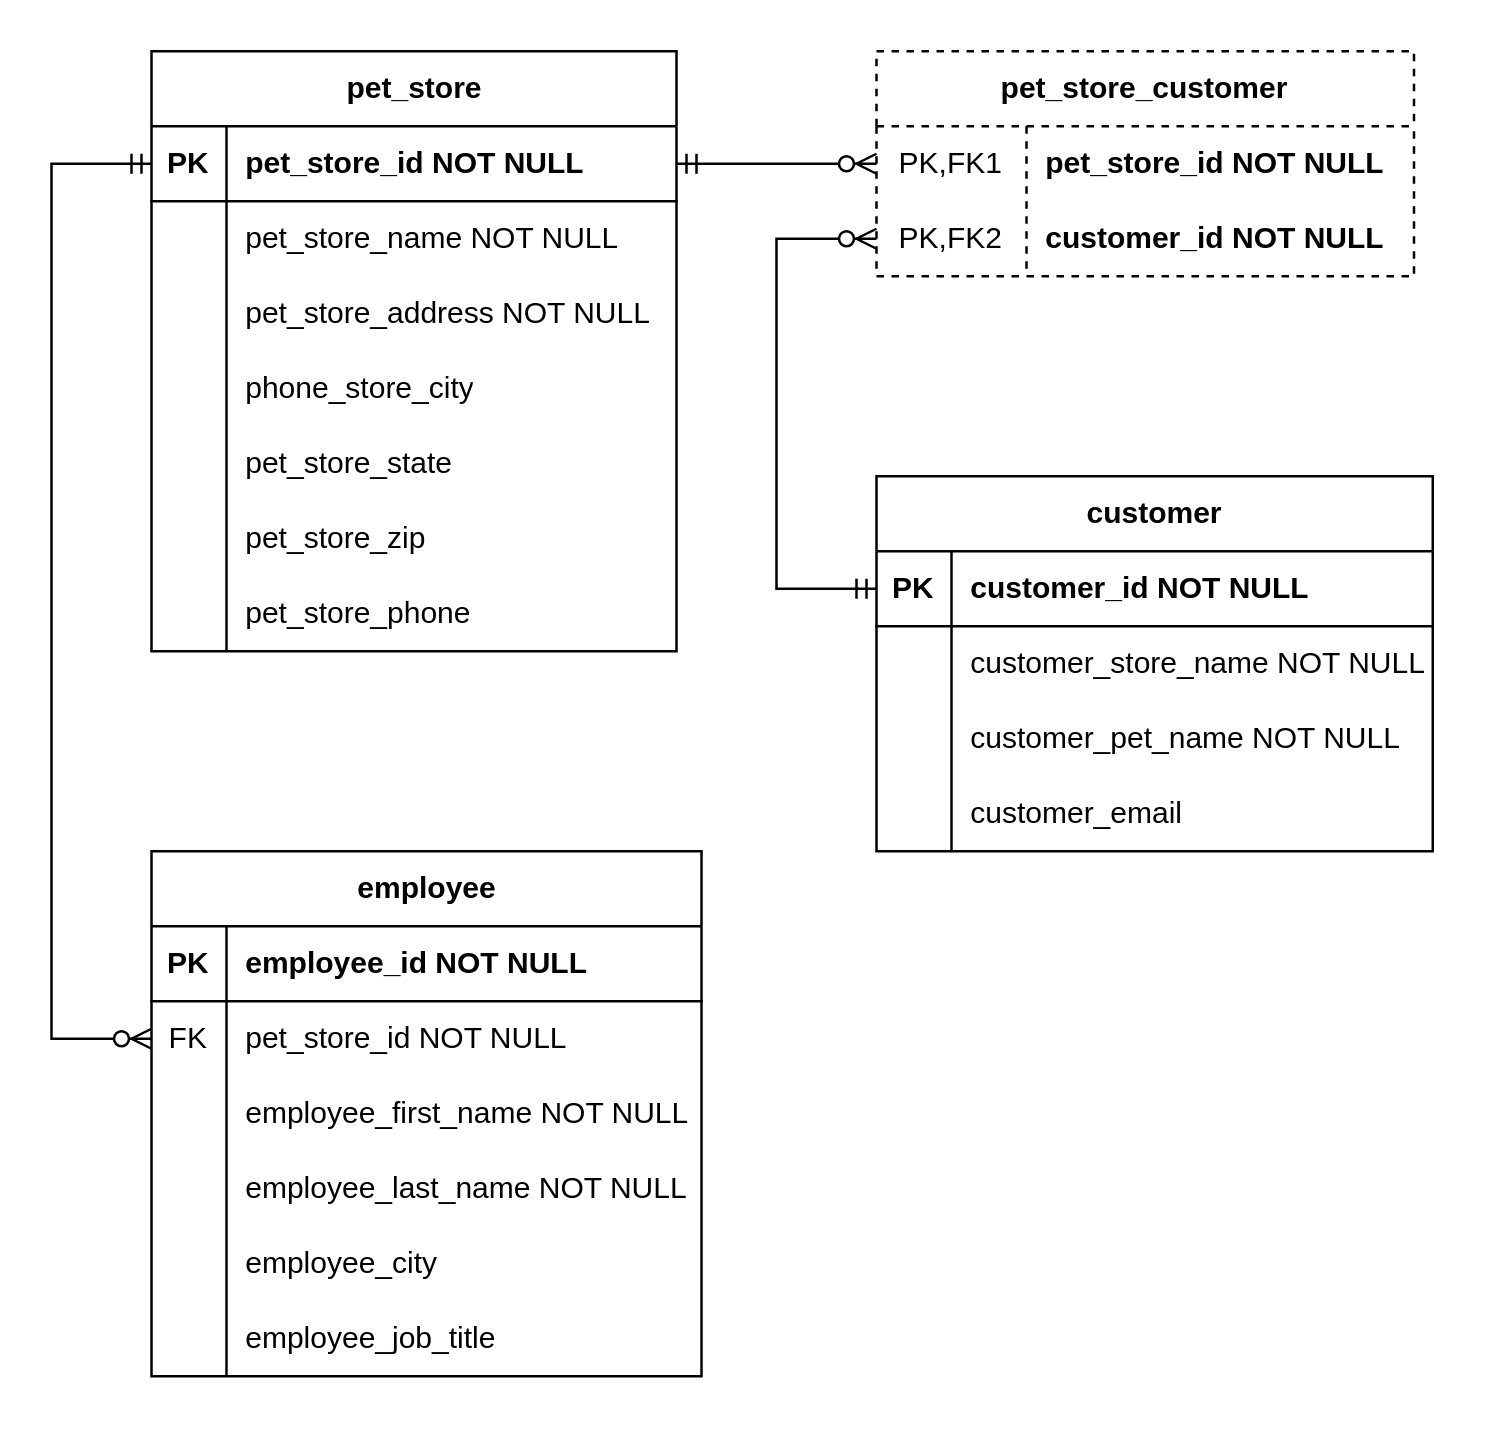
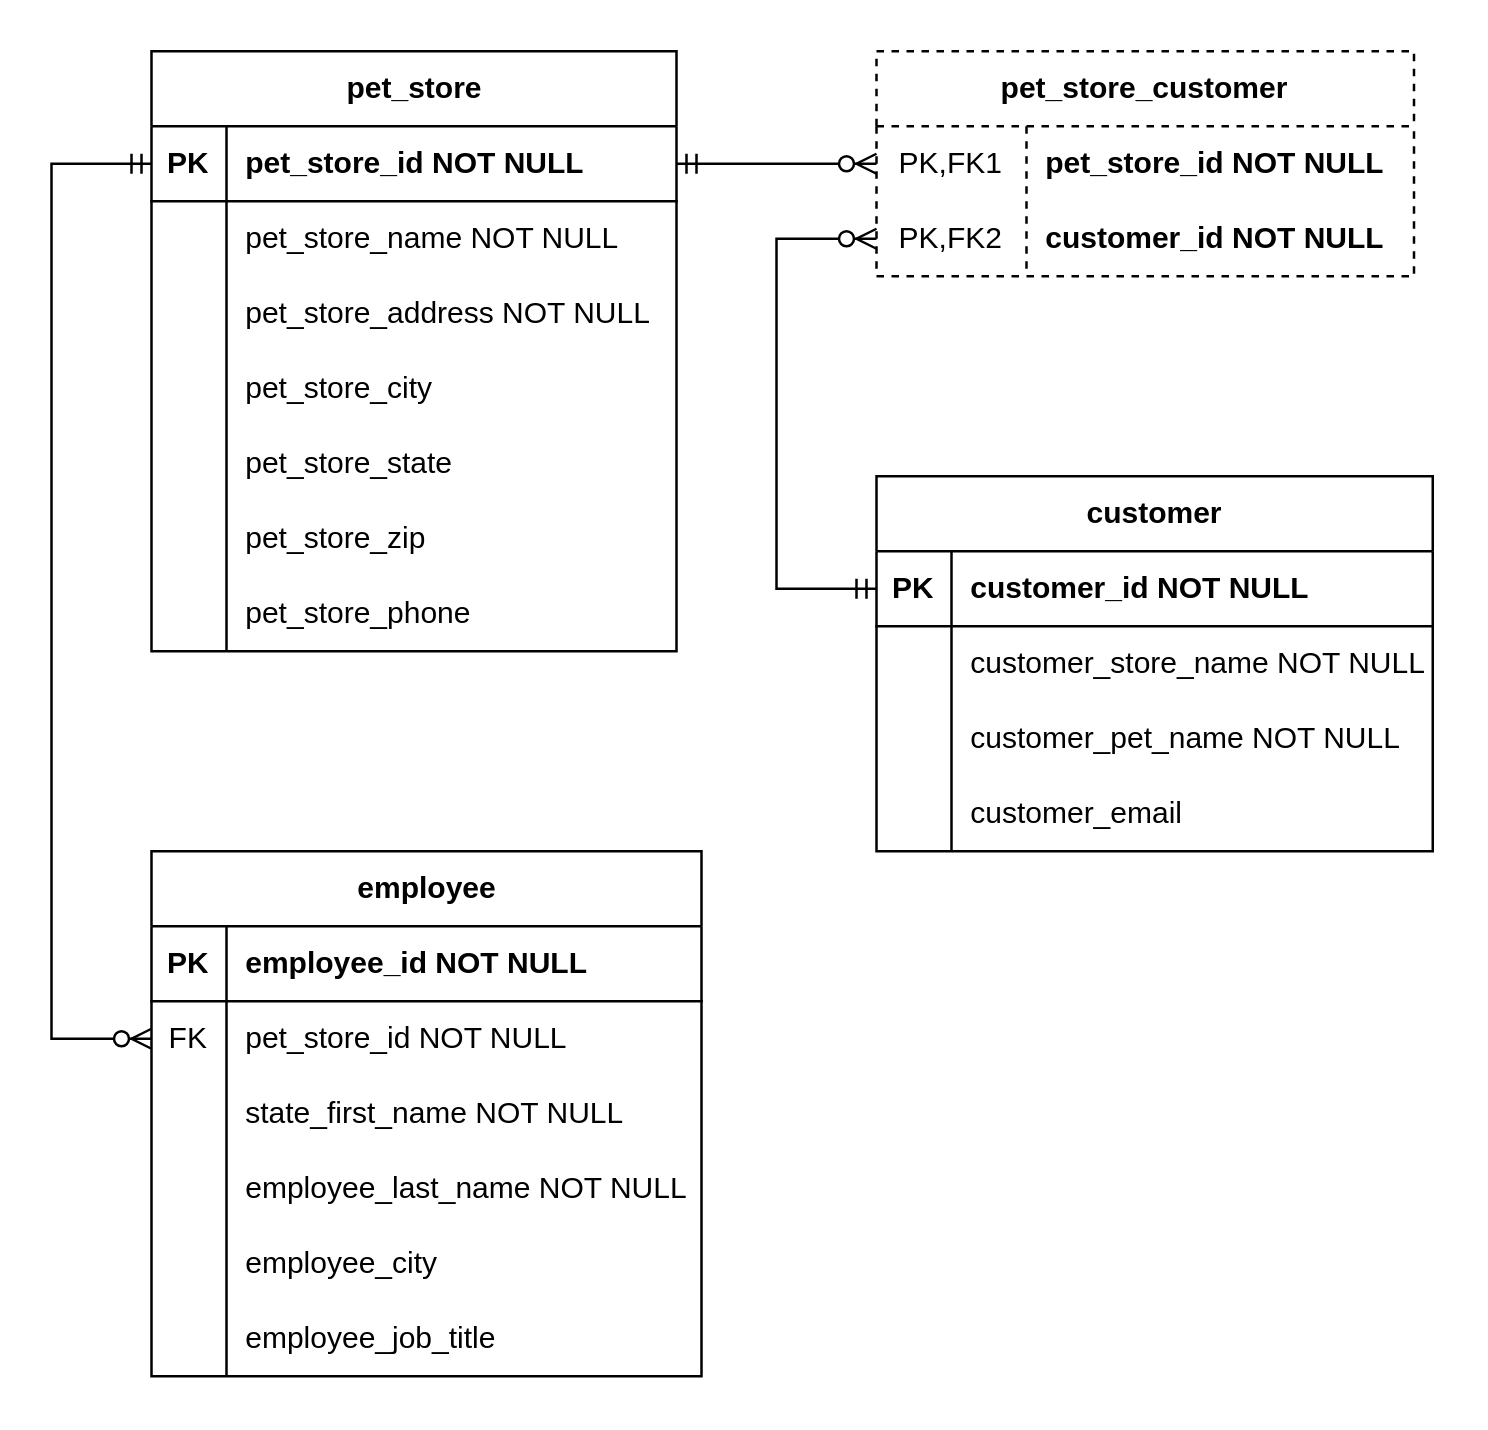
(377, 389) -> (360, 389)
(466, 1114) -> (445, 1114)
